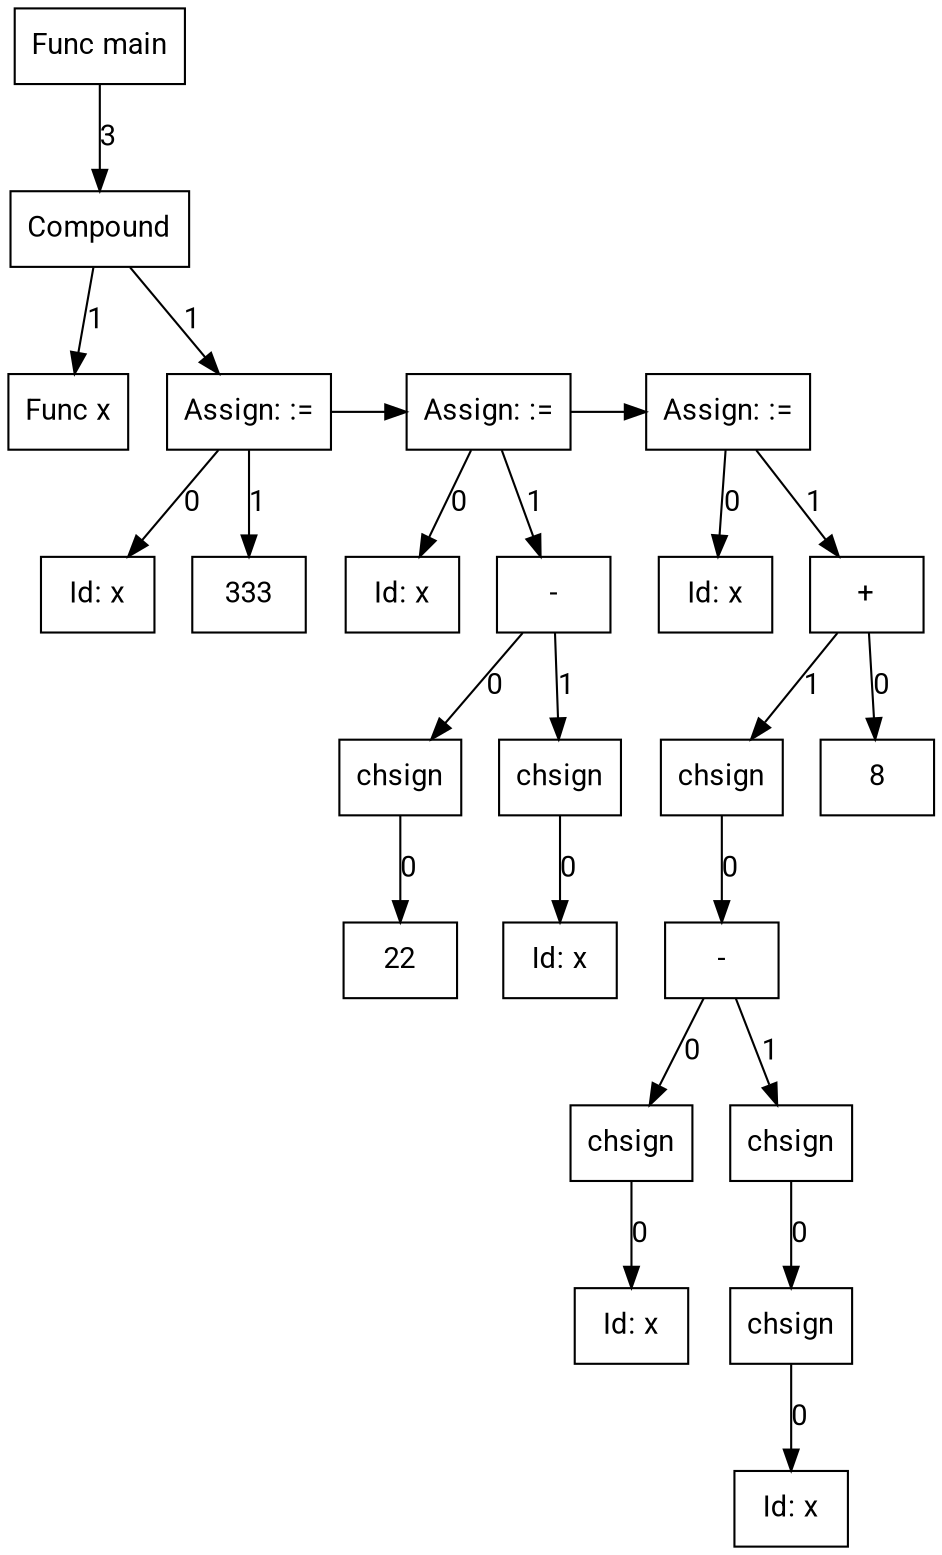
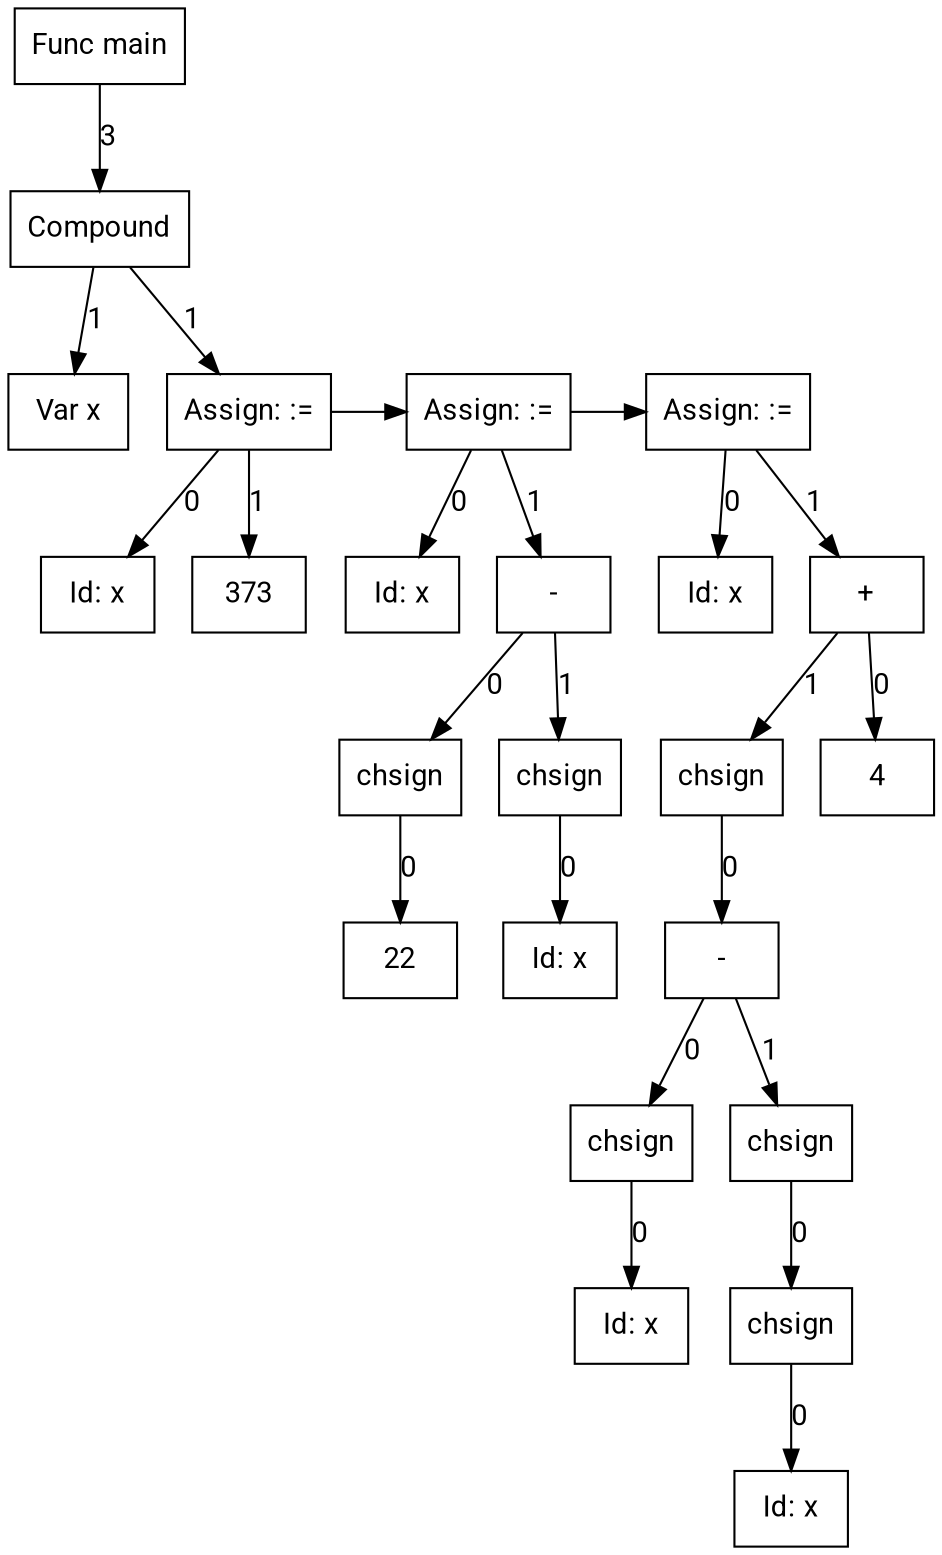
(68, 412) -> (68, 412)
(249, 595) -> (249, 595)
(877, 778) -> (877, 778)
